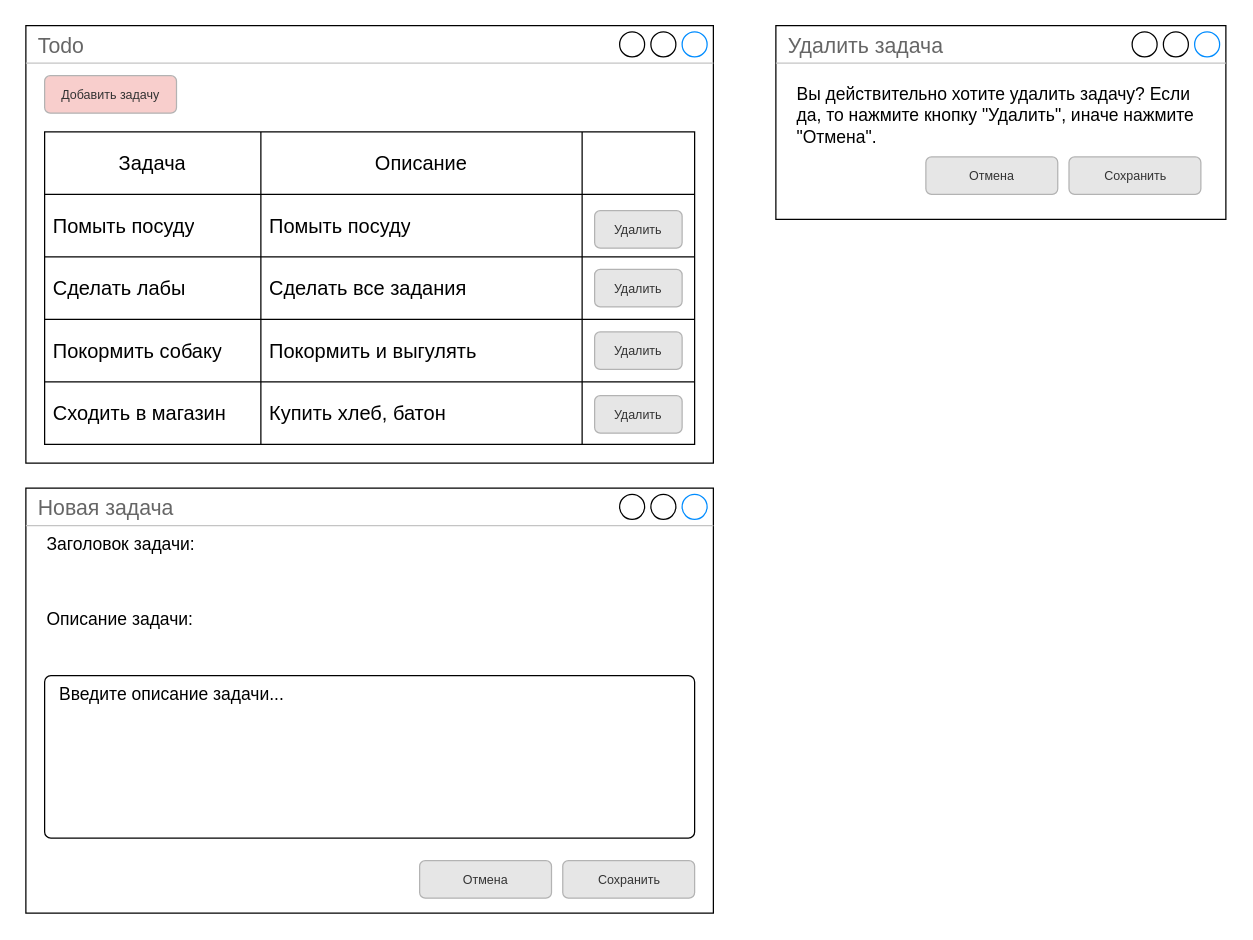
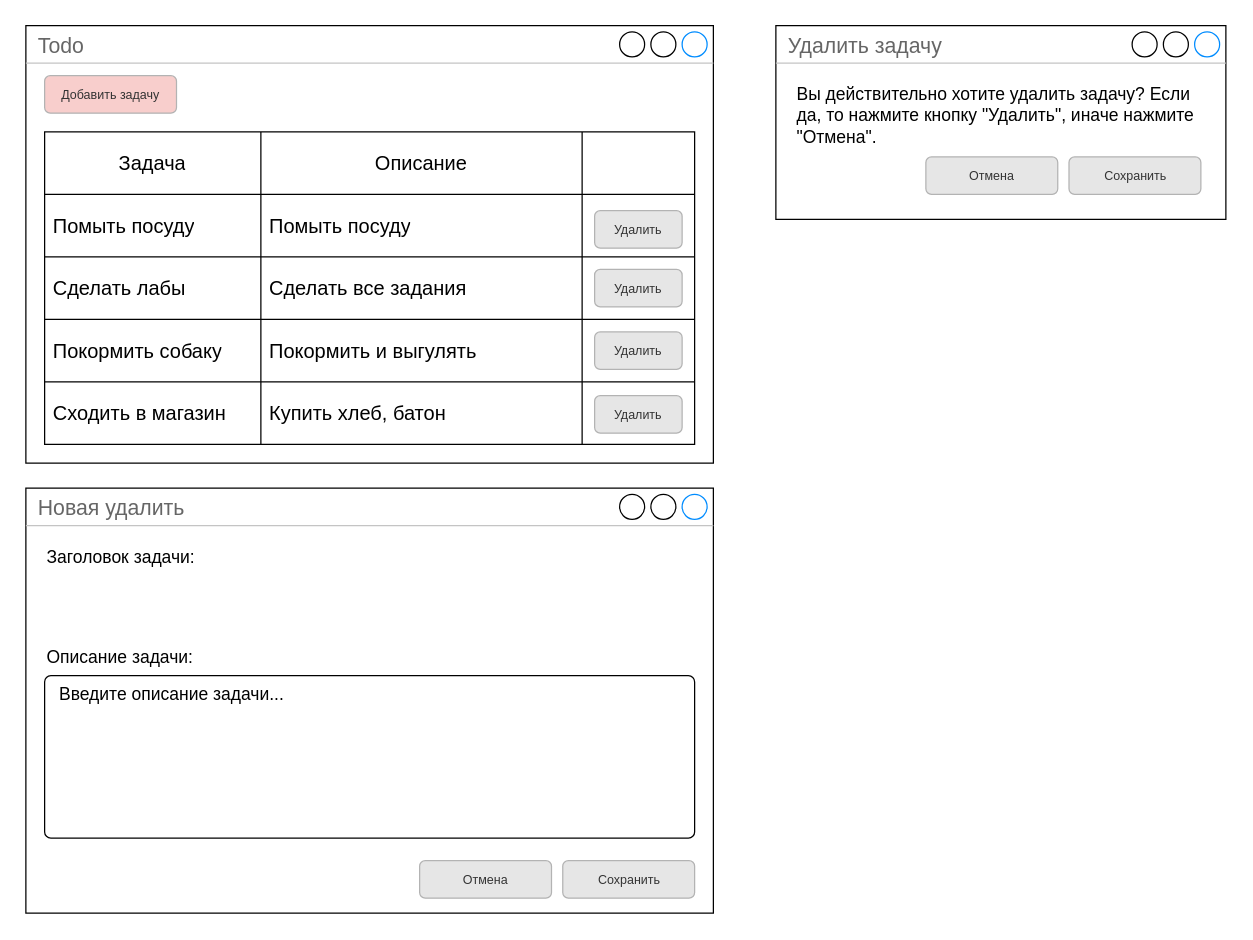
(869, 47) -> (869, 47)
(107, 510) -> (113, 510)
(363, 544) -> (363, 557)
(363, 619) -> (363, 657)
